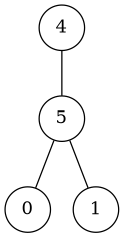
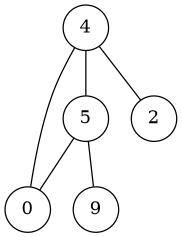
none -> (46, 115)
none -> (154, 119)
(96, 210) -> (96, 210)
